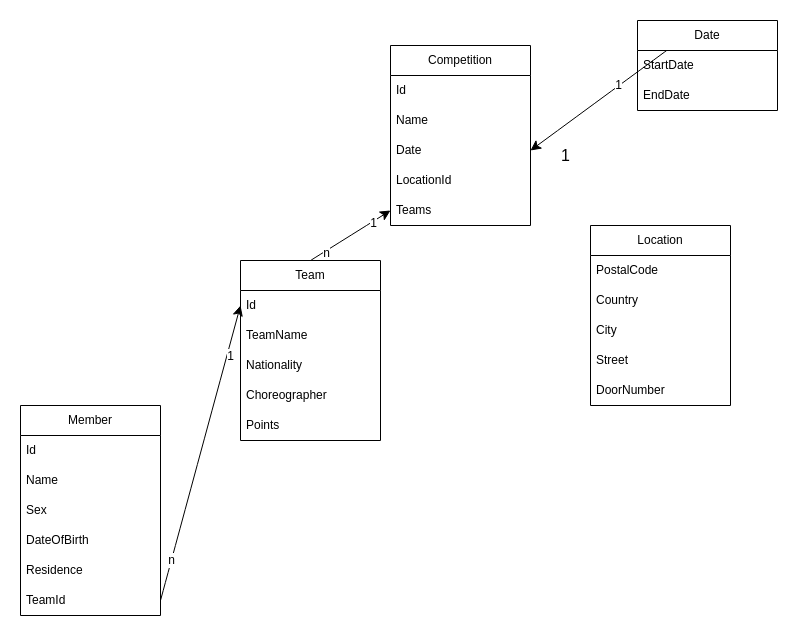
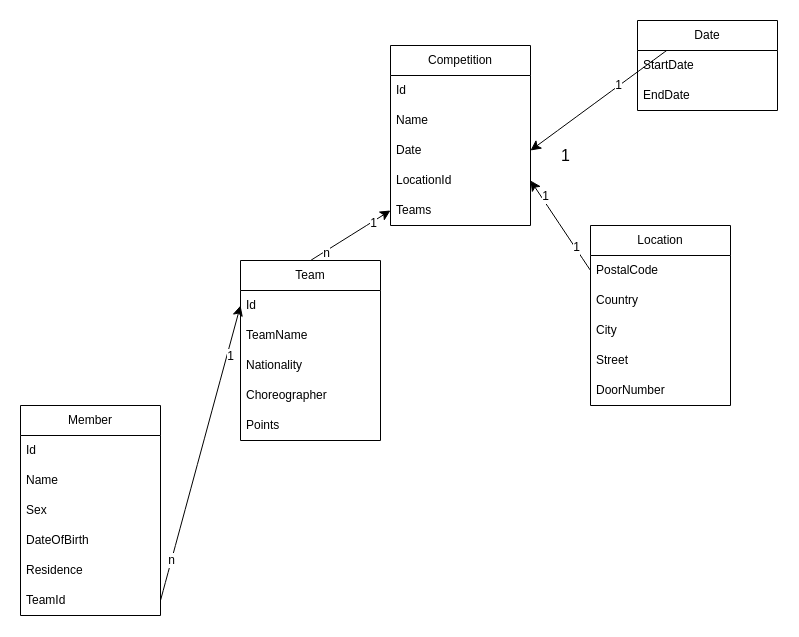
none -> (562, 227)
